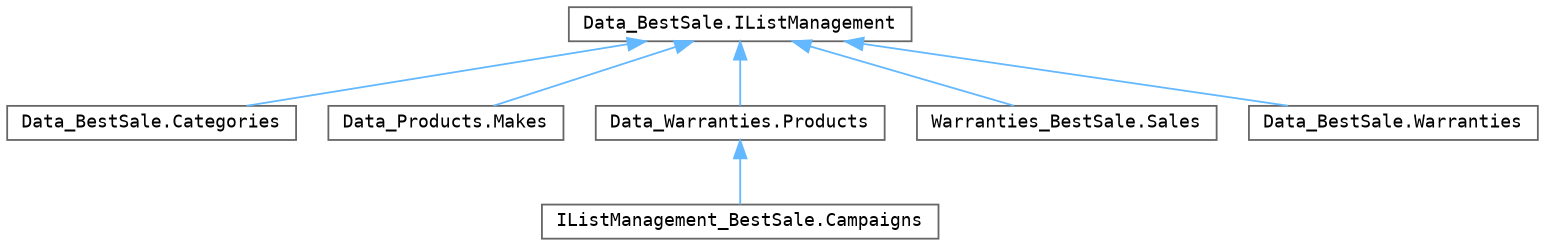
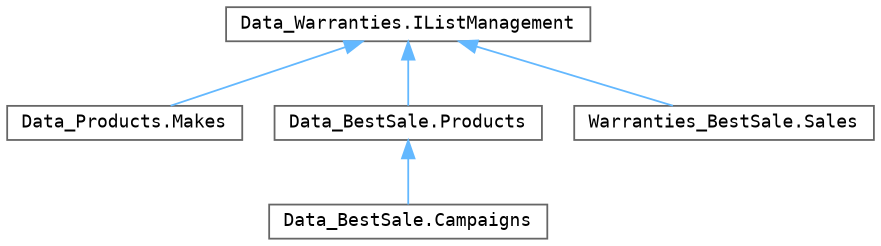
(740, 24) -> (408, 24)
(152, 123) -> none
(740, 123) -> (408, 123)
(1393, 123) -> none
(740, 222) -> (408, 222)
